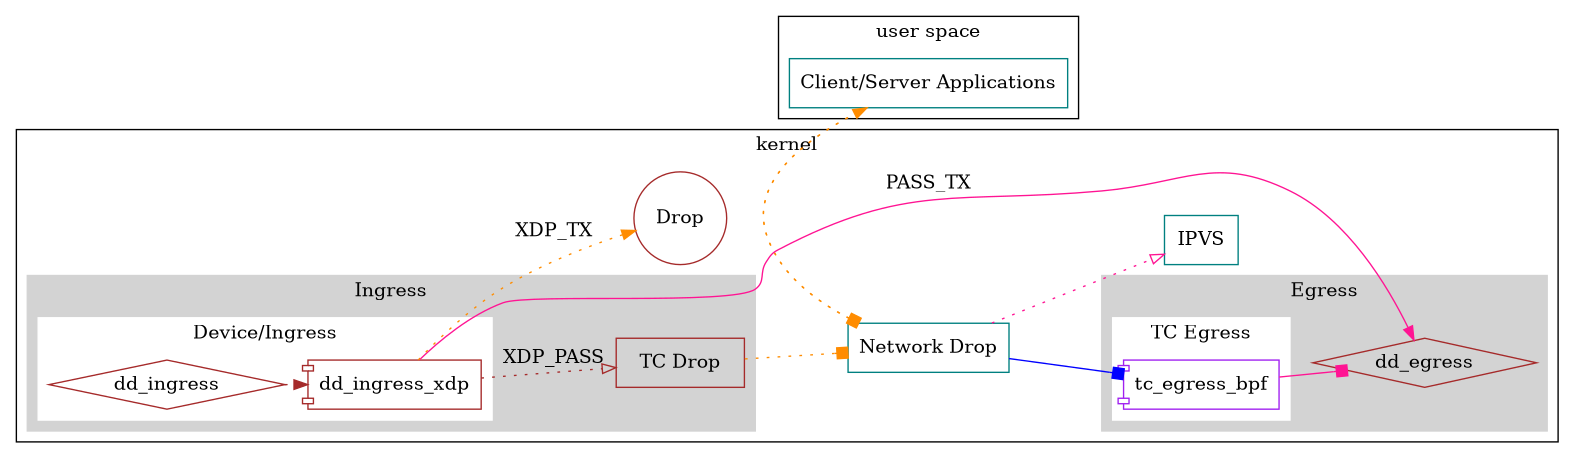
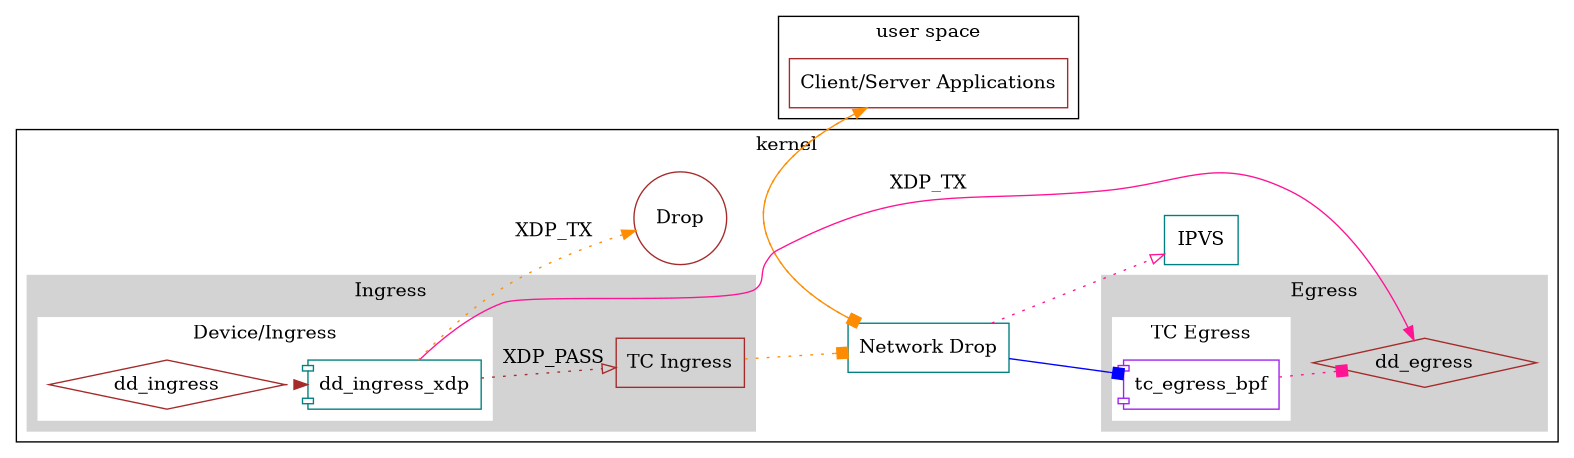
(929, 83) -> (929, 83)
(929, 183) -> (929, 183)
(765, 206) -> (765, 206)
(680, 363) -> (680, 363)
(1306, 374) -> (1306, 374)
(395, 385) -> (395, 385)
